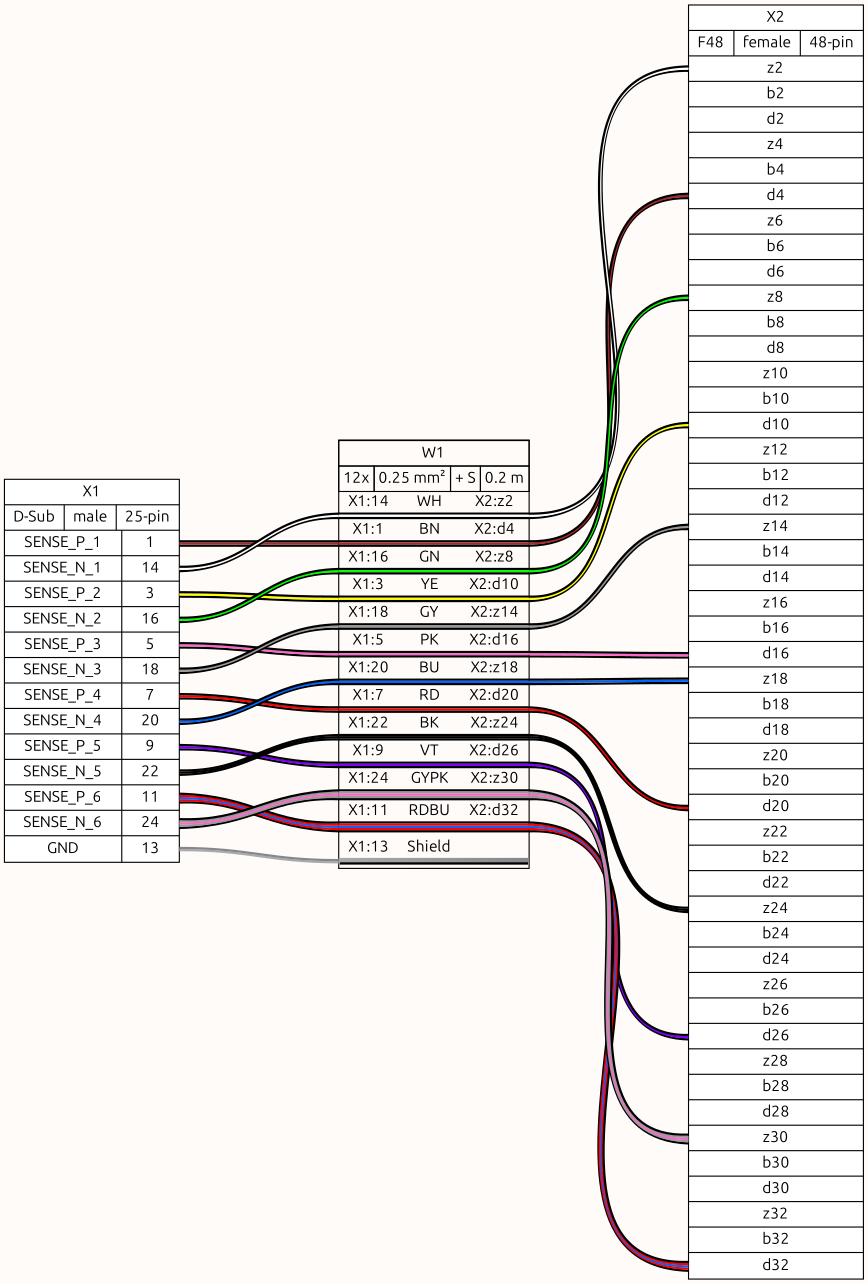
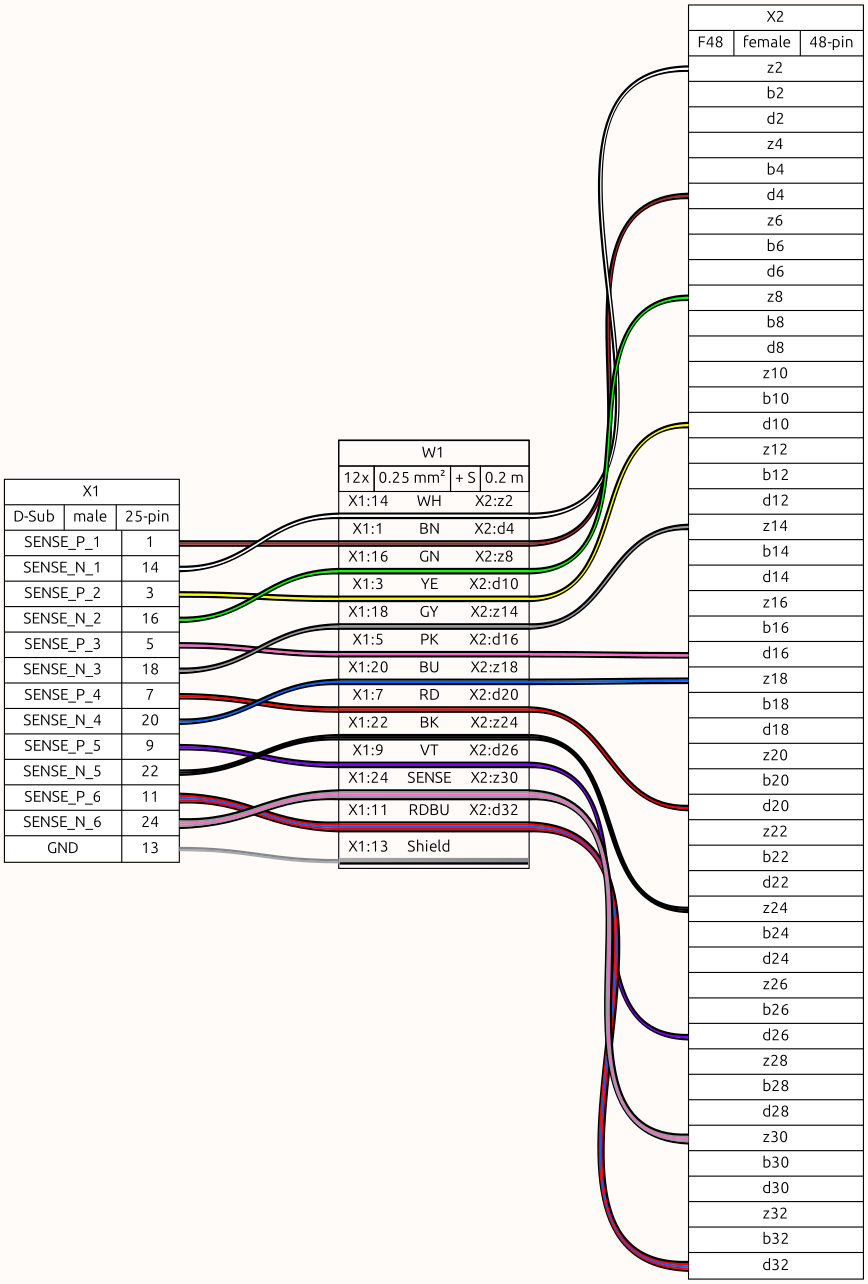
(429, 778) -> (429, 778)
